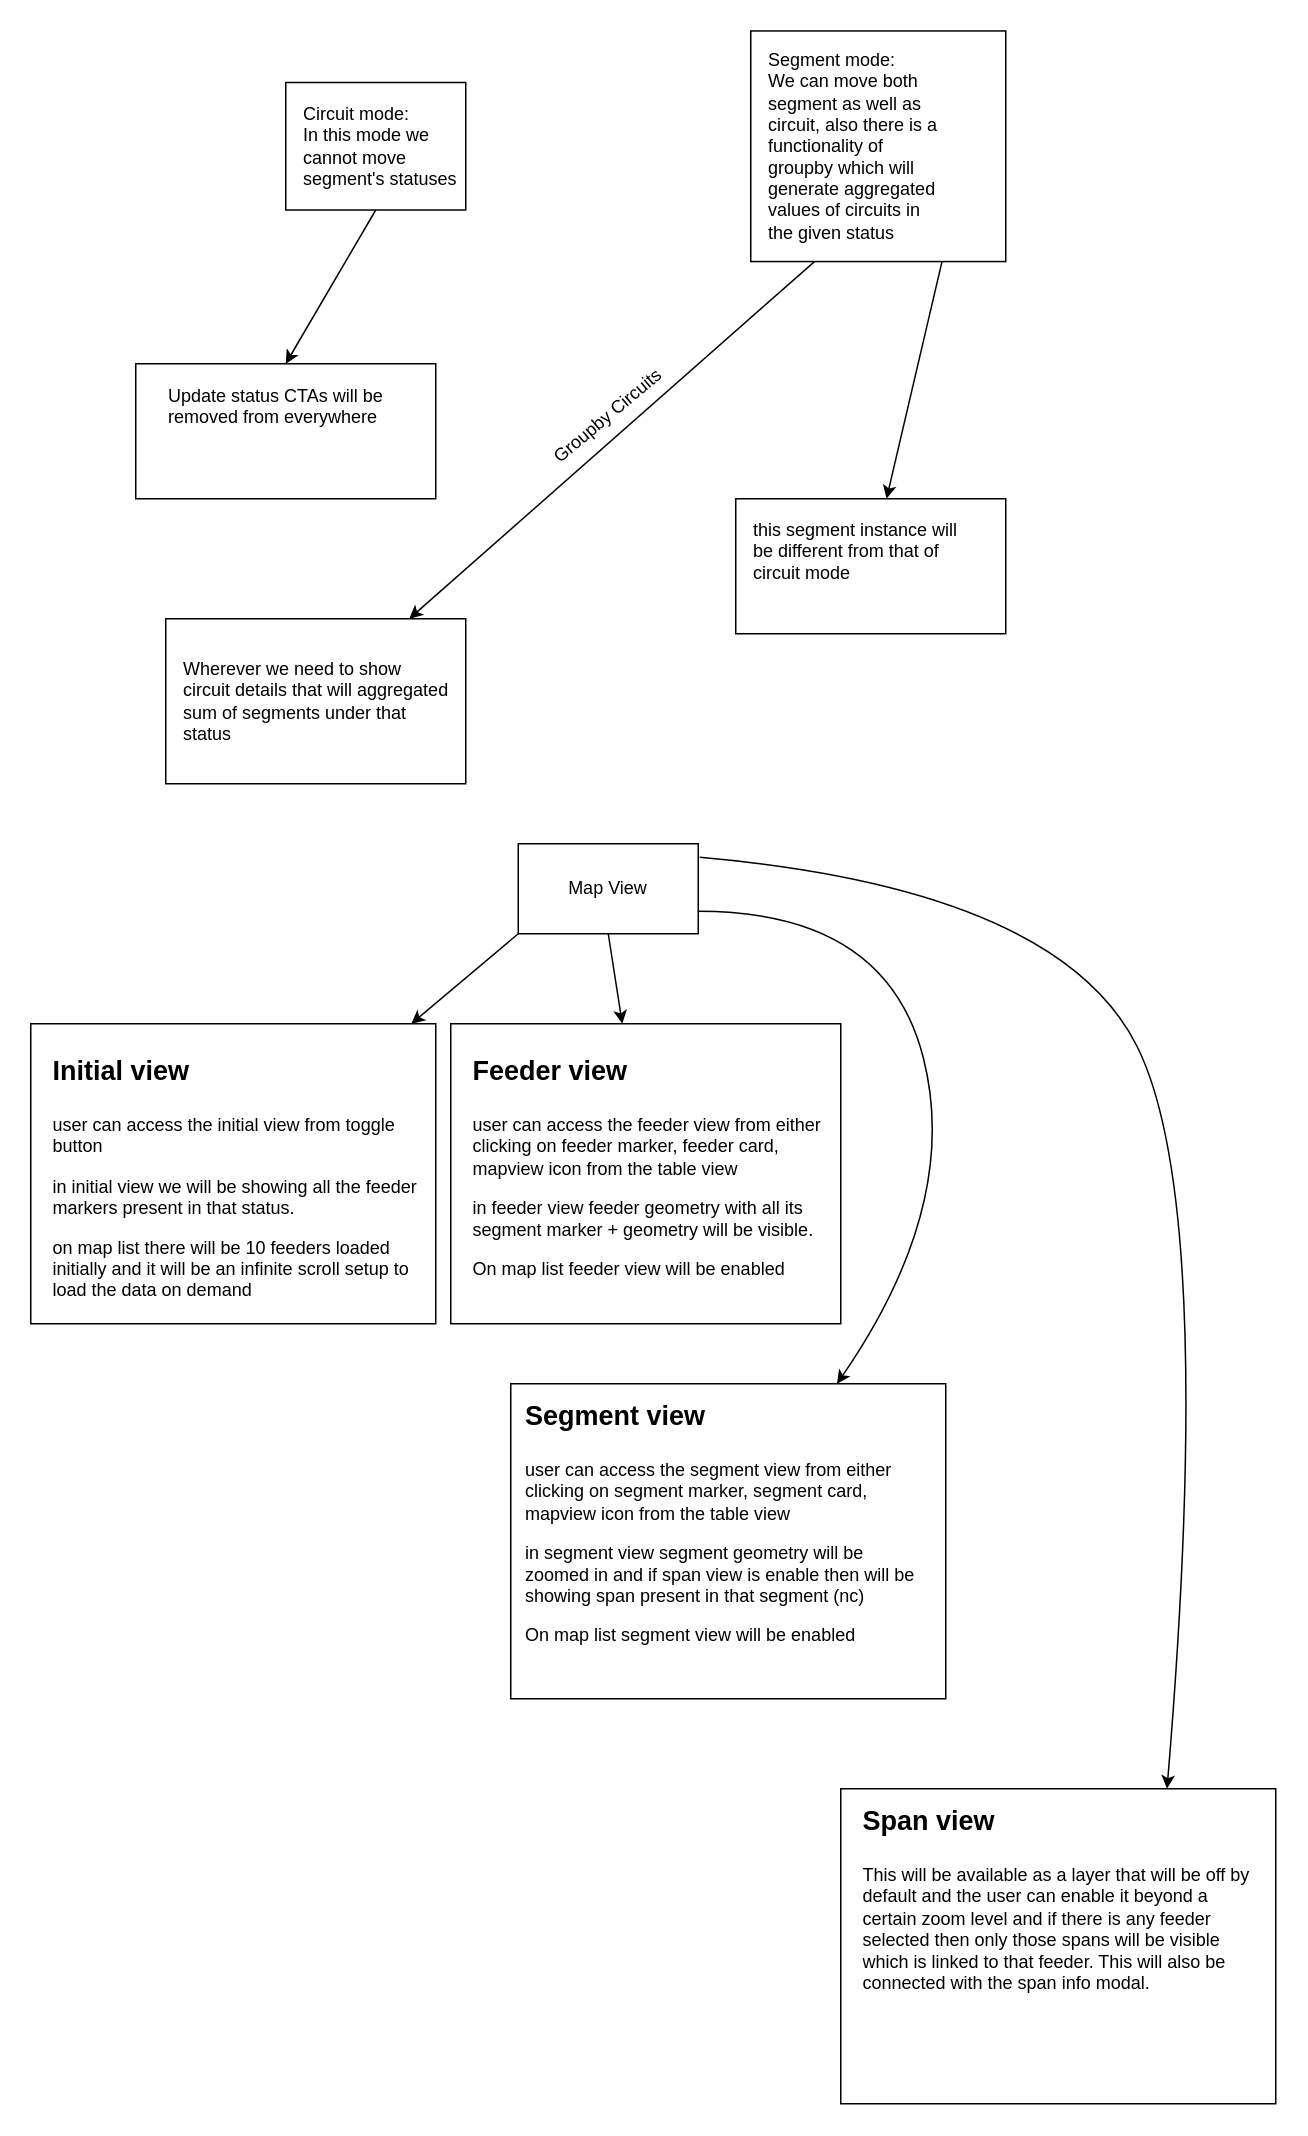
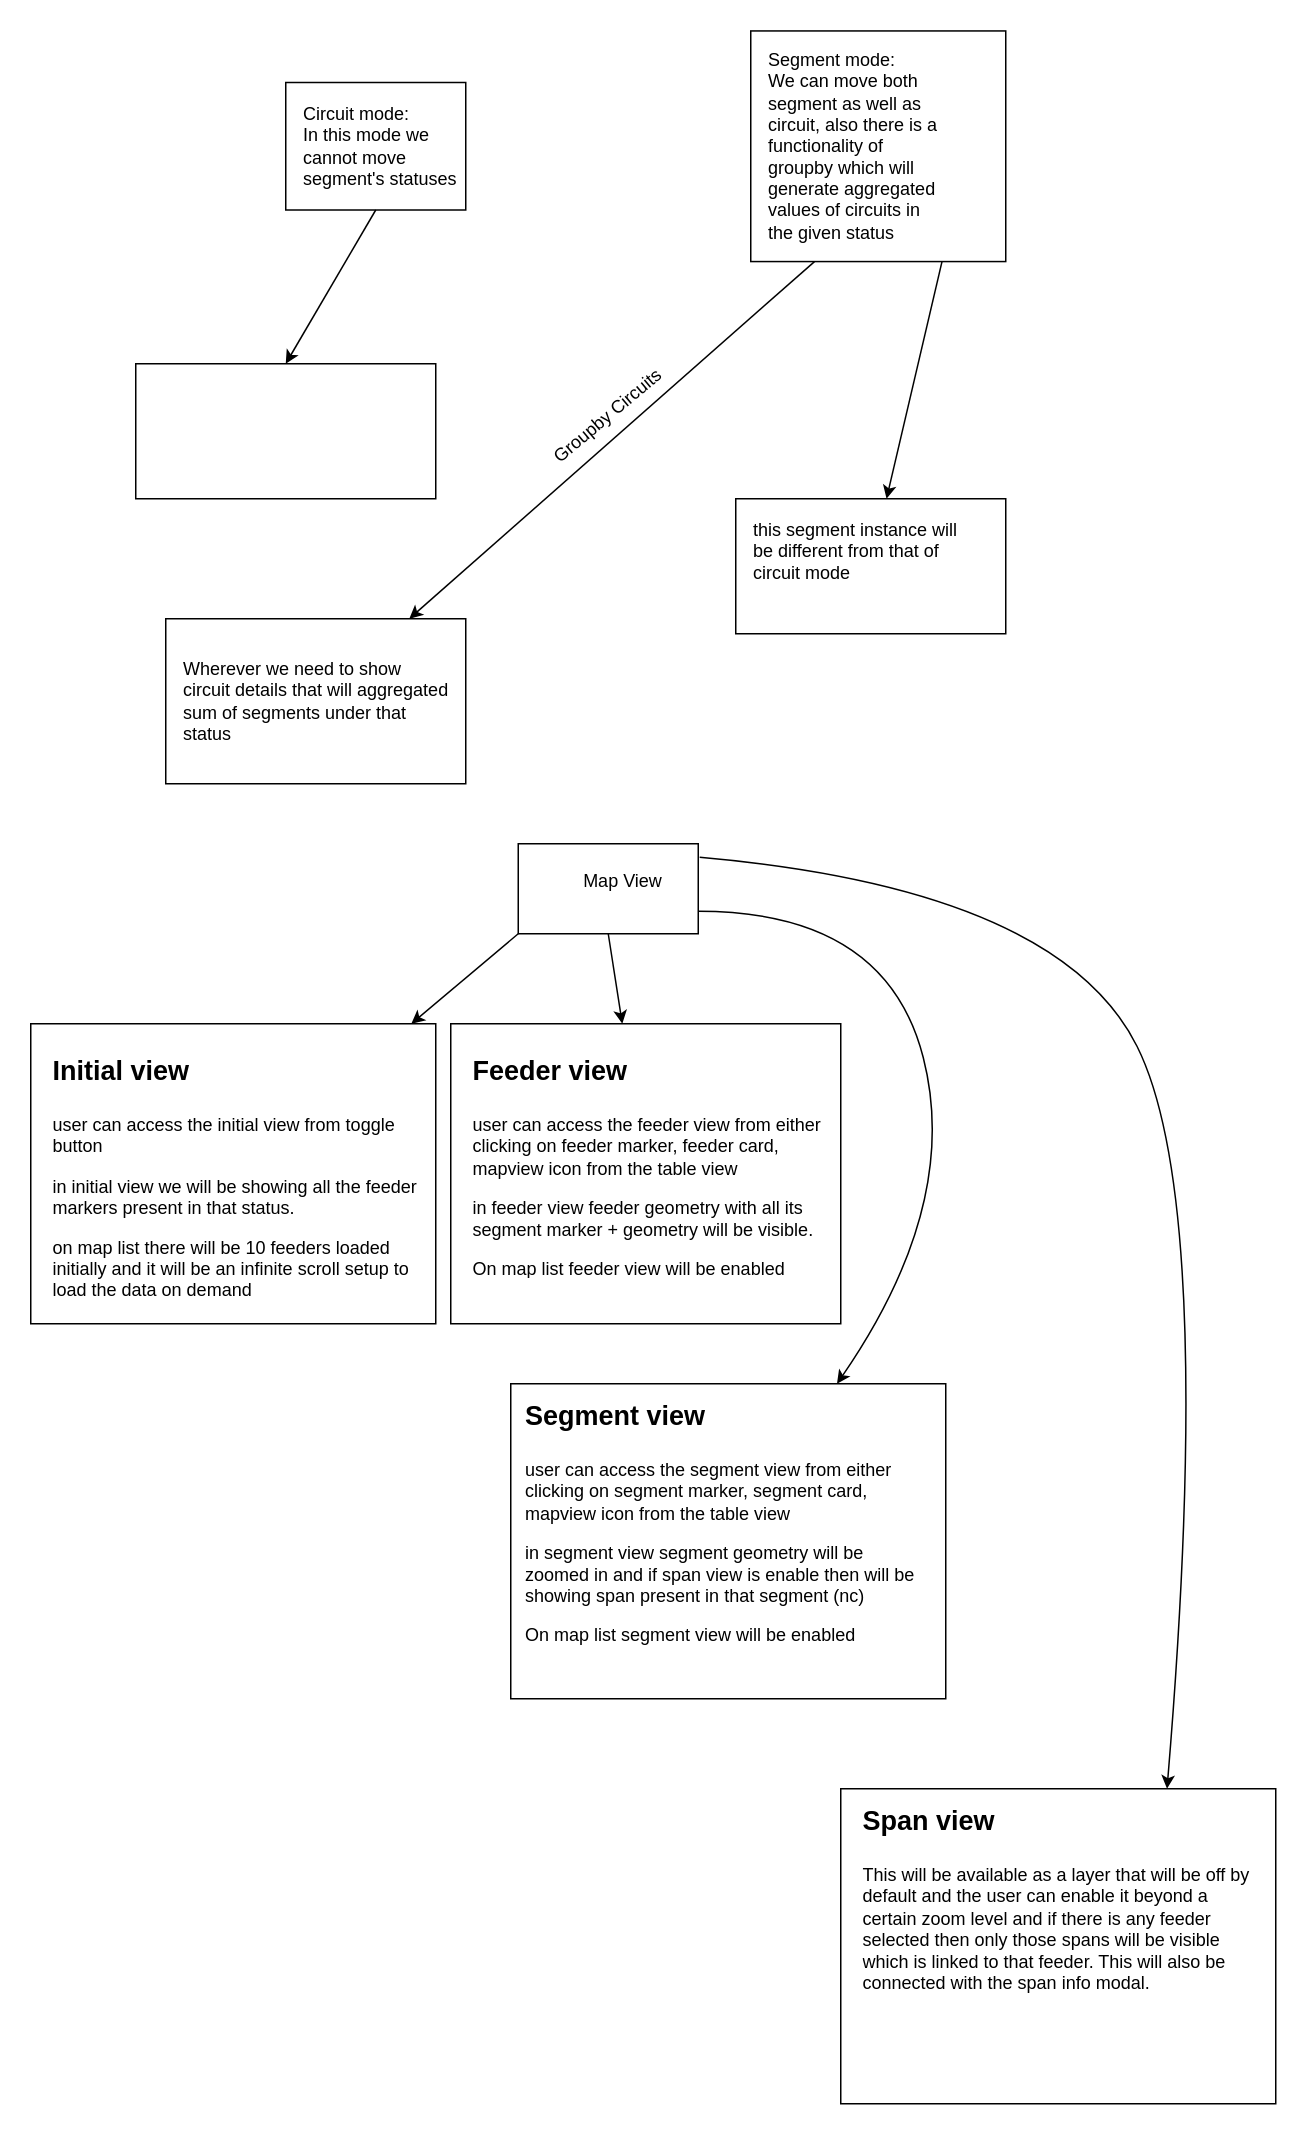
(286, 439) -> none
(608, 889) -> (623, 881)
